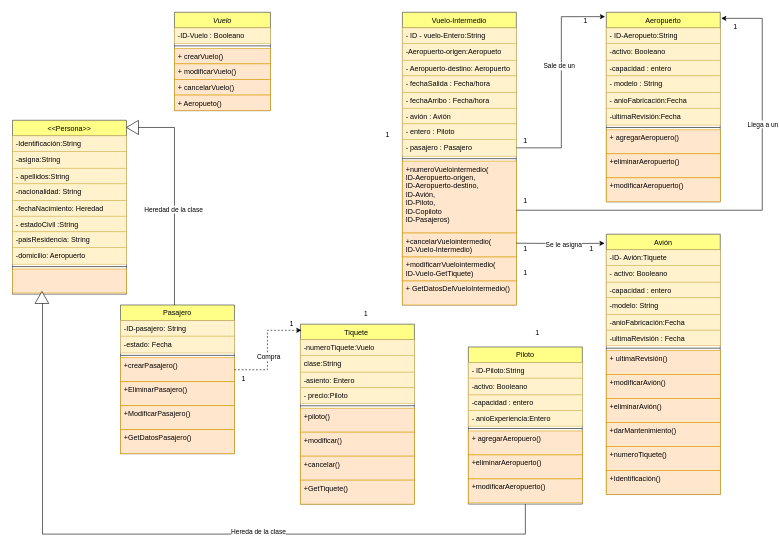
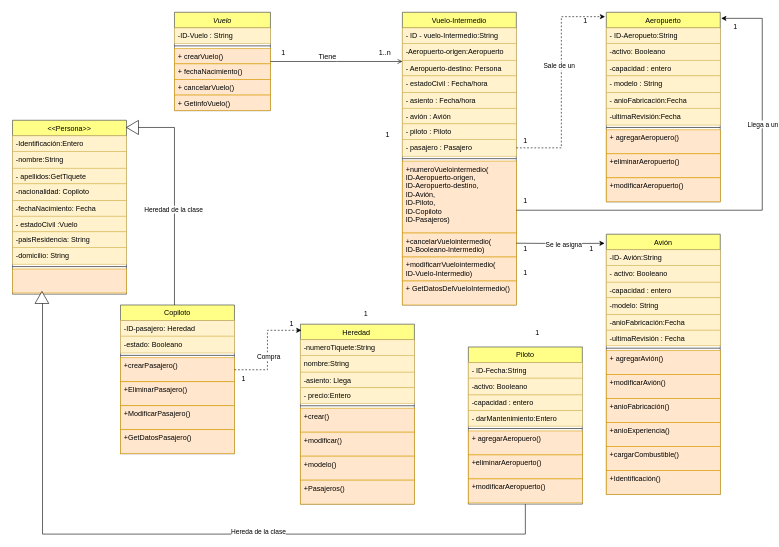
(213, 36) -> (209, 36)
(452, 36) -> (460, 36)
(460, 52) -> (462, 52)
none -> (335, 62)
(466, 68) -> (460, 68)
(210, 72) -> (213, 72)
(452, 84) -> (451, 84)
(561, 85) -> (561, 85)
(453, 101) -> (445, 101)
(203, 103) -> (207, 103)
(434, 132) -> (432, 132)
(55, 144) -> (56, 144)
(41, 160) -> (42, 160)
(46, 176) -> (54, 176)
(52, 192) -> (55, 192)
(62, 209) -> (58, 209)
(51, 224) -> (49, 224)
(452, 241) -> (452, 241)
(54, 256) -> (45, 256)
(642, 258) -> (640, 258)
(455, 265) -> (455, 265)
(177, 313) -> (177, 313)
(161, 329) -> (164, 329)
(357, 332) -> (357, 332)
(150, 344) -> (155, 344)
(341, 348) -> (343, 348)
(641, 359) -> (640, 359)
(325, 364) -> (328, 364)
(503, 371) -> (503, 371)
(333, 380) -> (330, 380)
(329, 396) -> (331, 396)
(638, 407) -> (643, 407)
(320, 416) -> (320, 416)
(515, 419) -> (518, 419)
(646, 431) -> (643, 431)
(641, 455) -> (648, 455)
(325, 464) -> (321, 464)
(329, 488) -> (328, 488)
